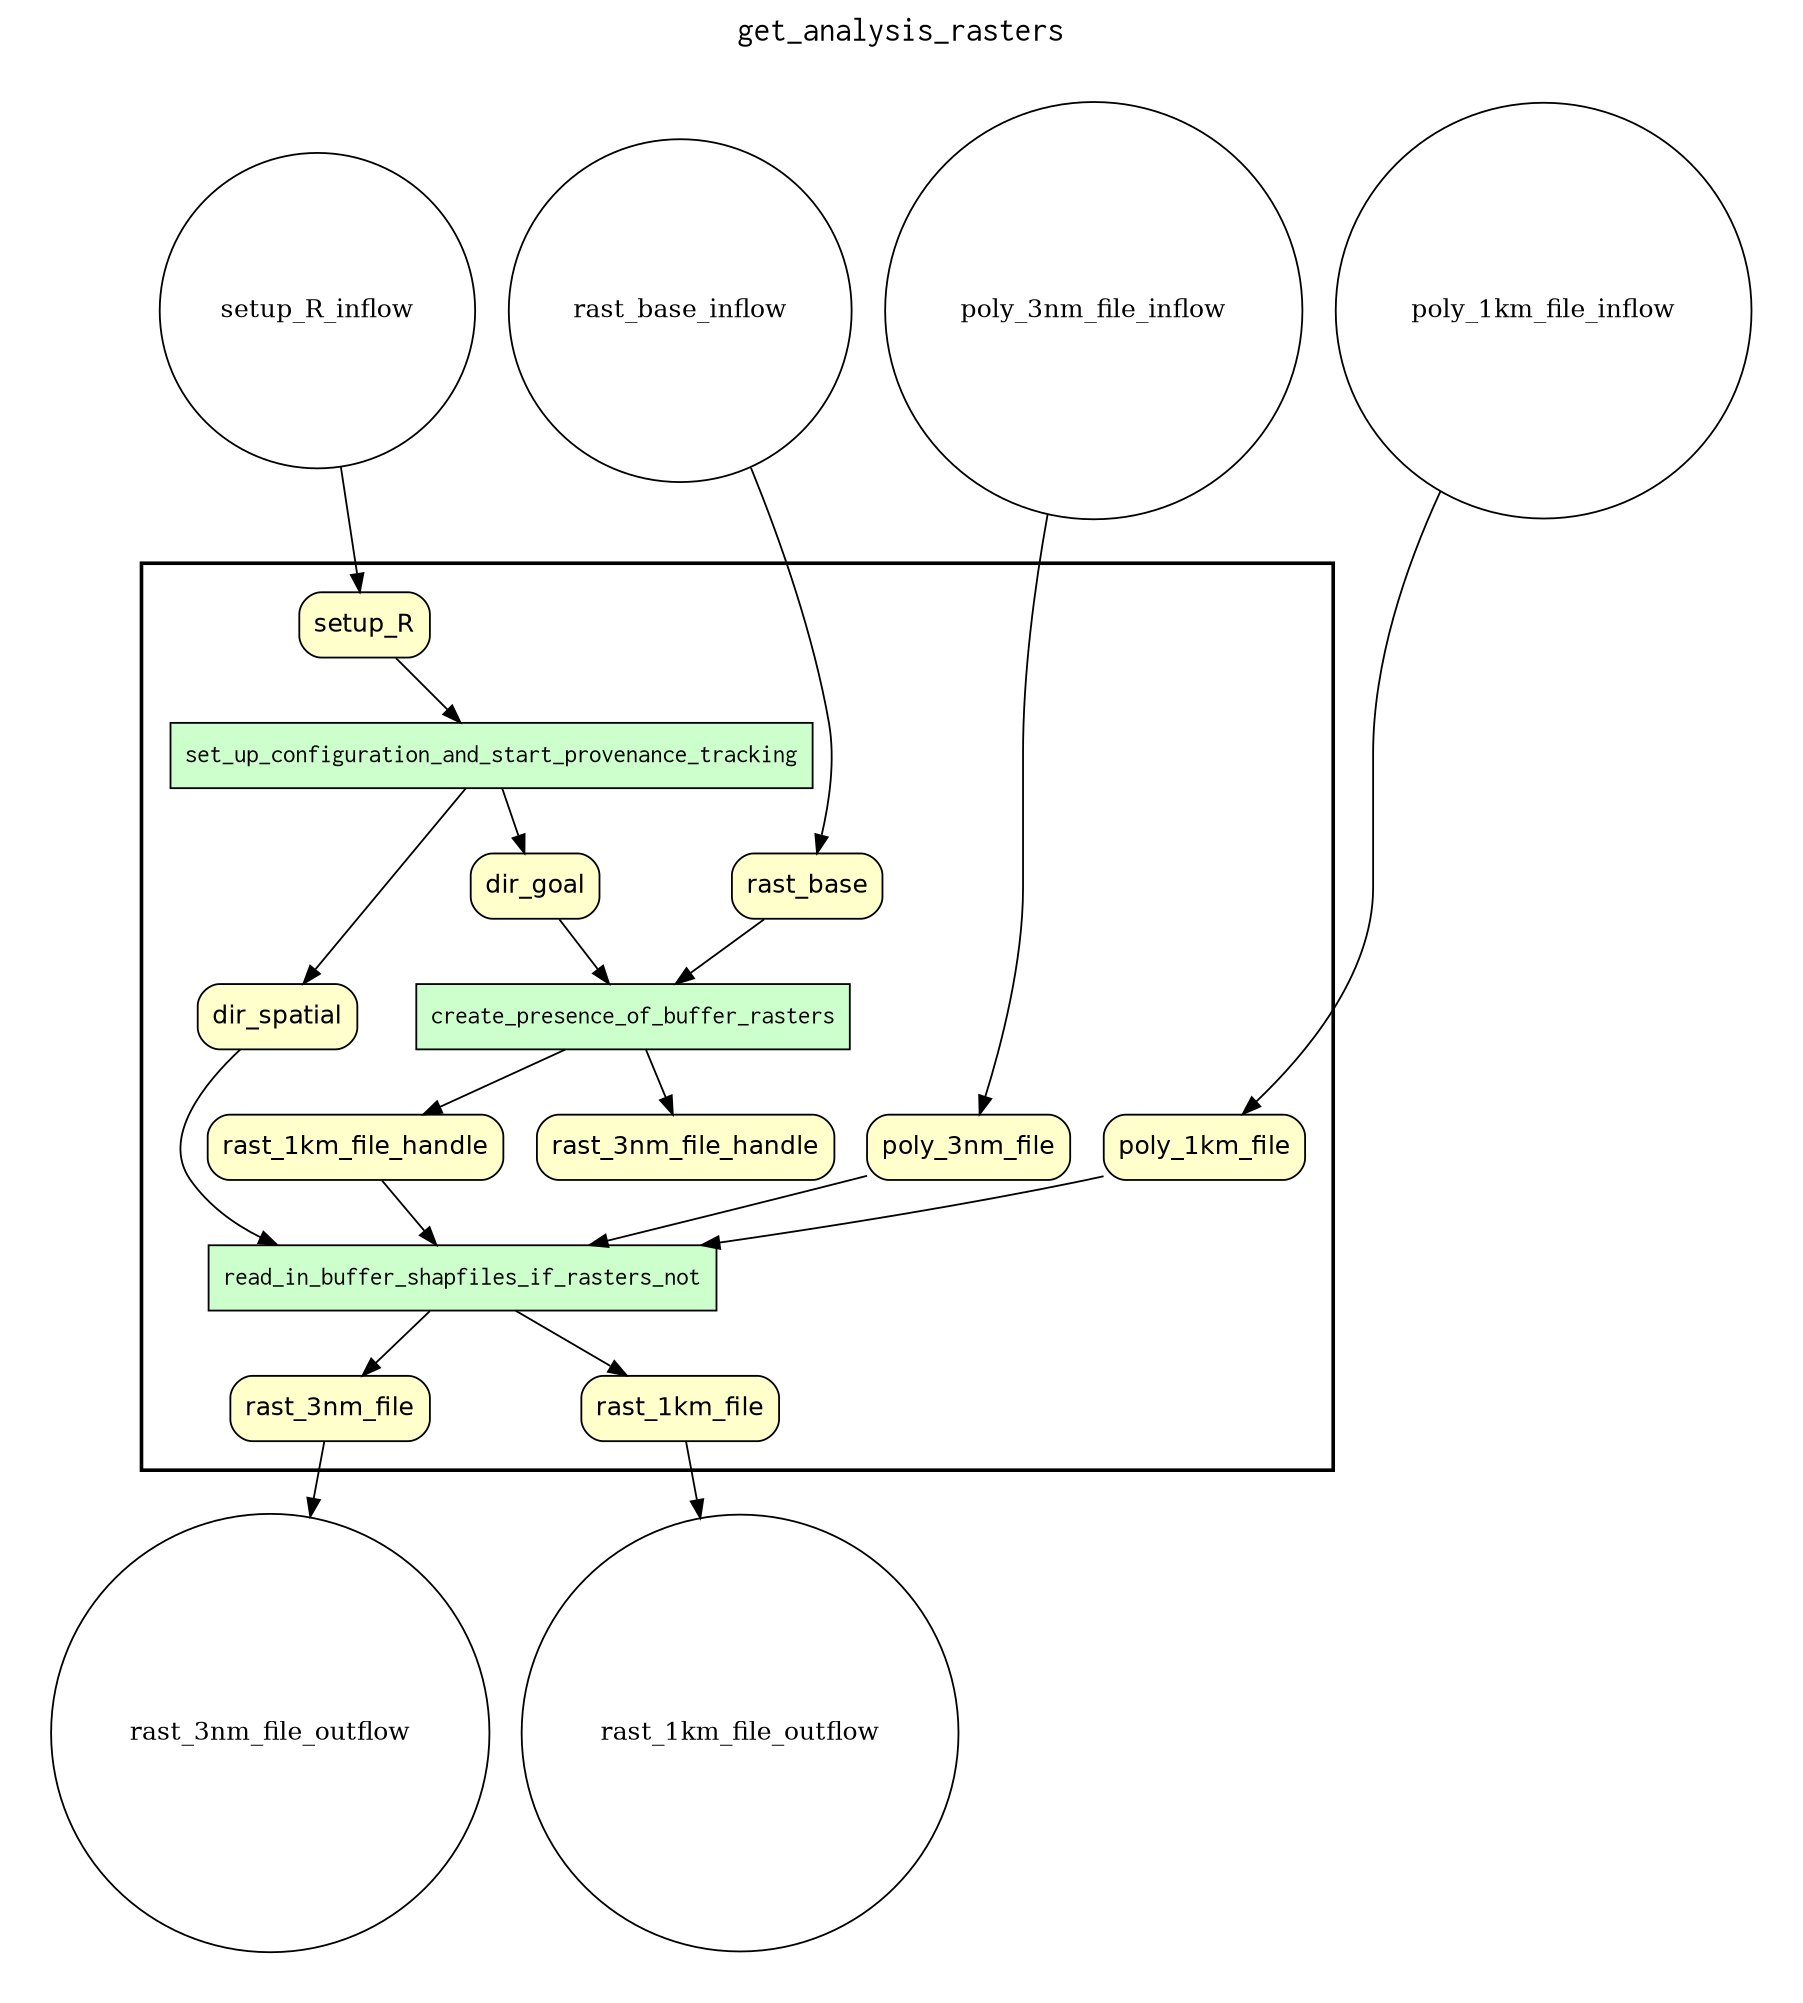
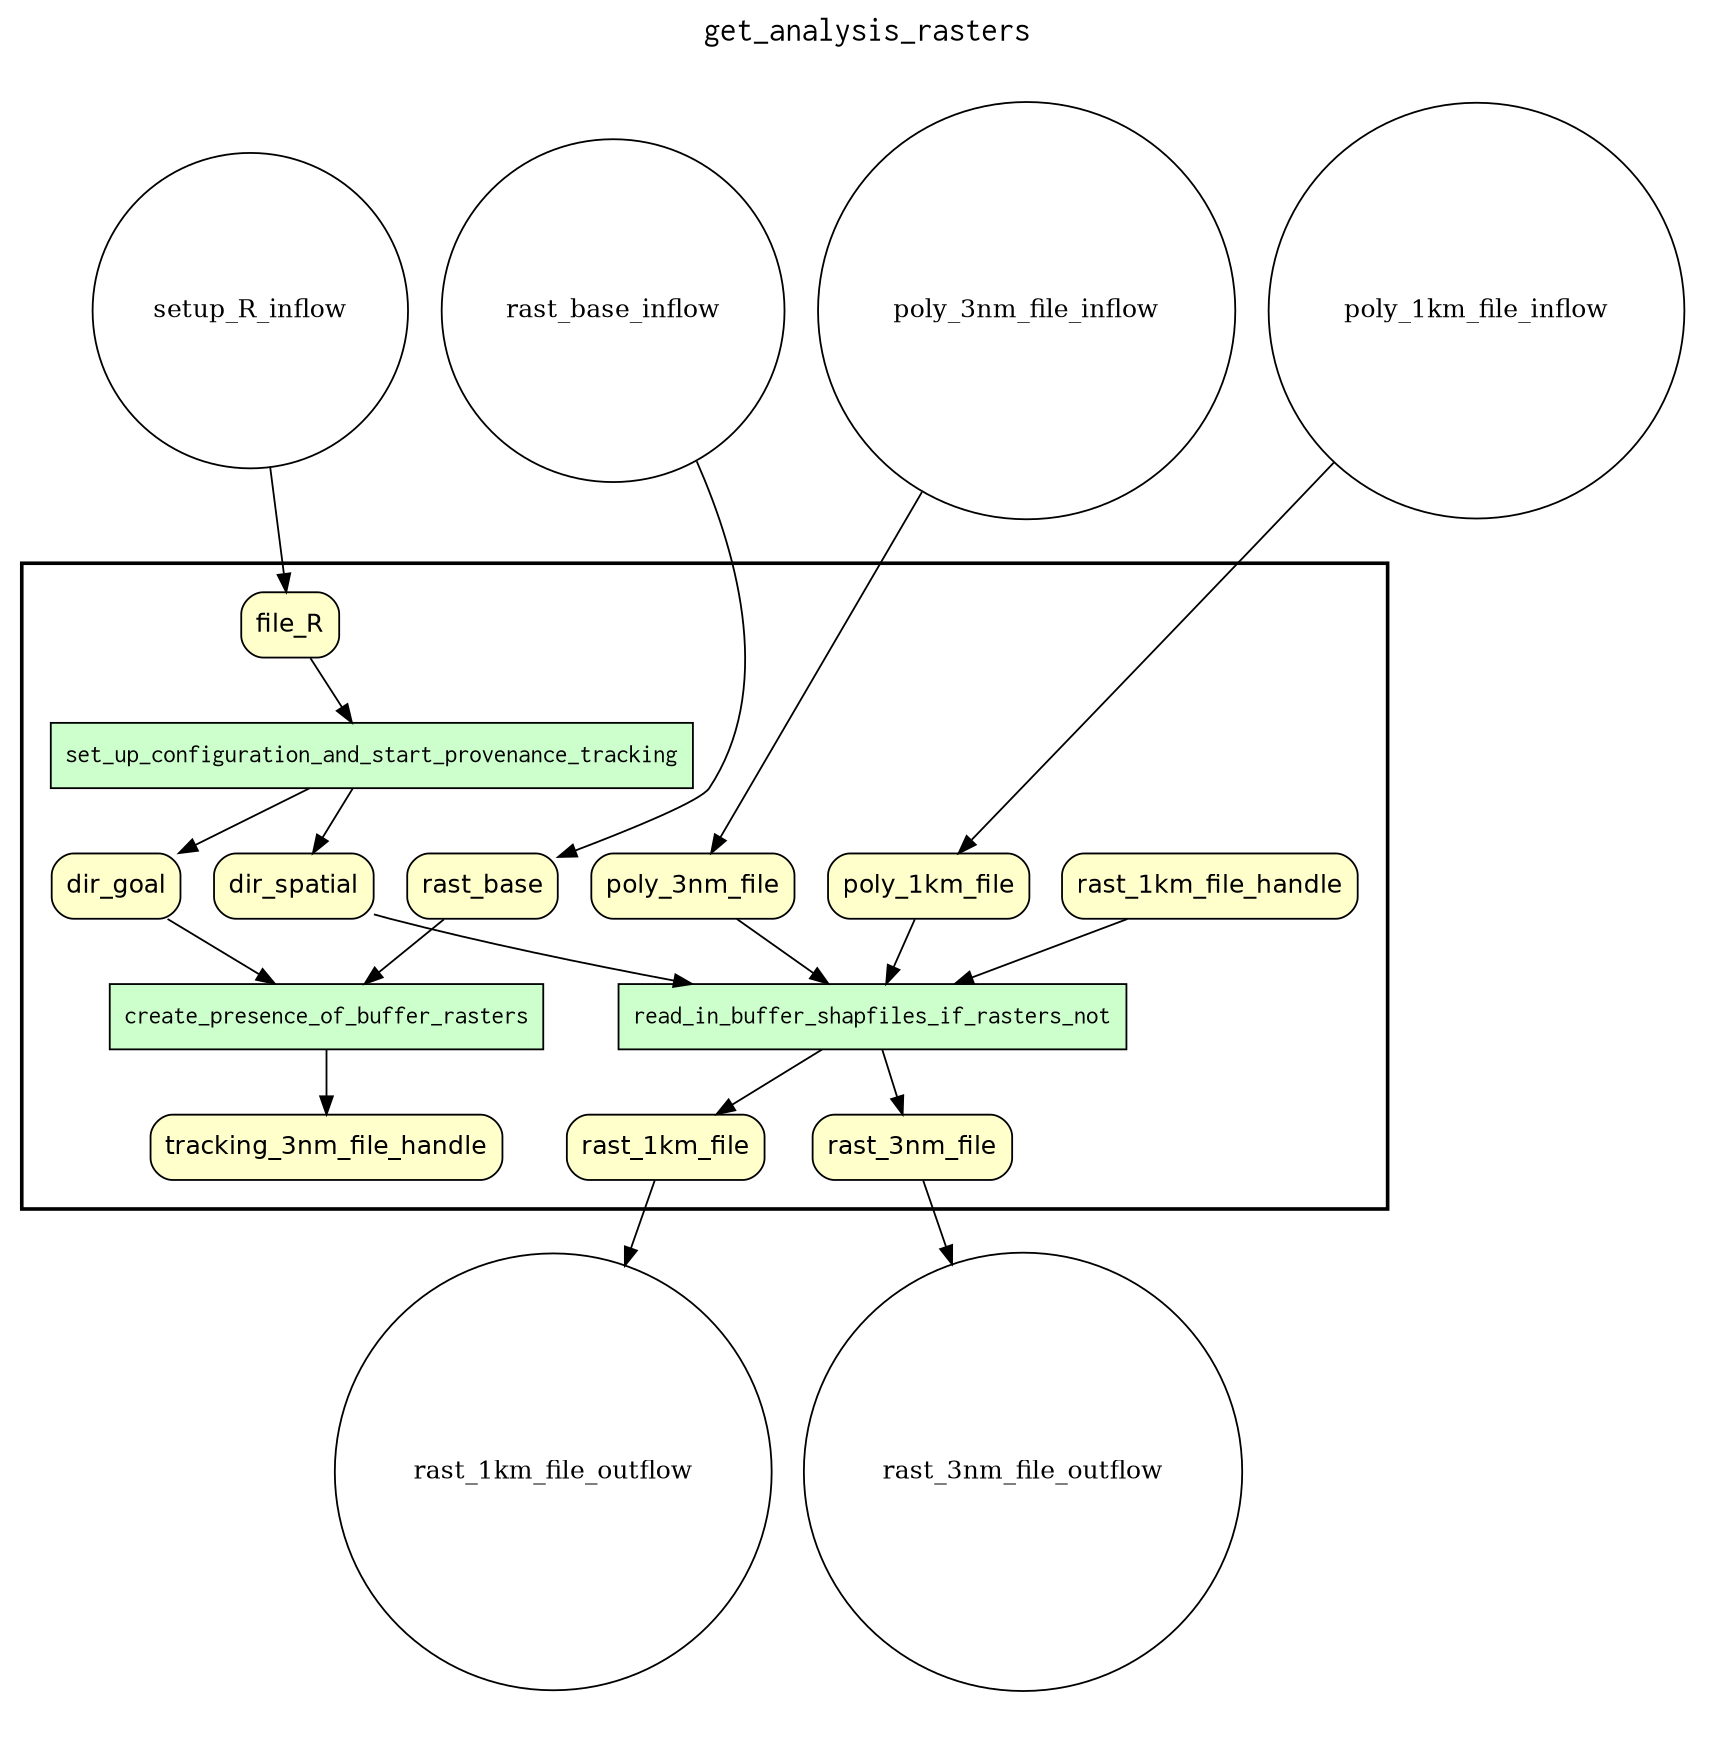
(365, 625) -> (290, 625)
(503, 1078) -> none
(686, 1147) -> (326, 1147)
